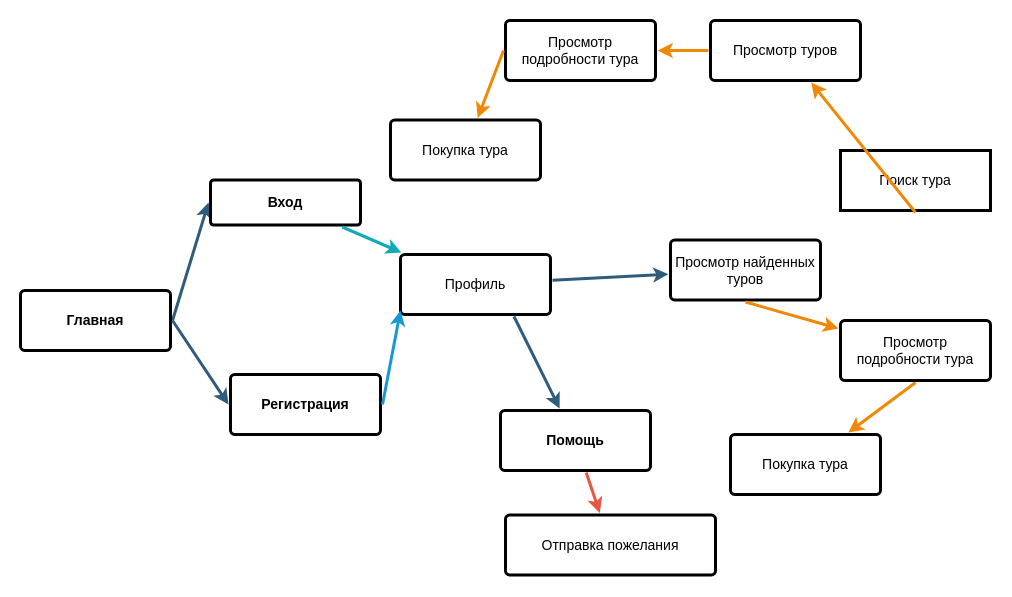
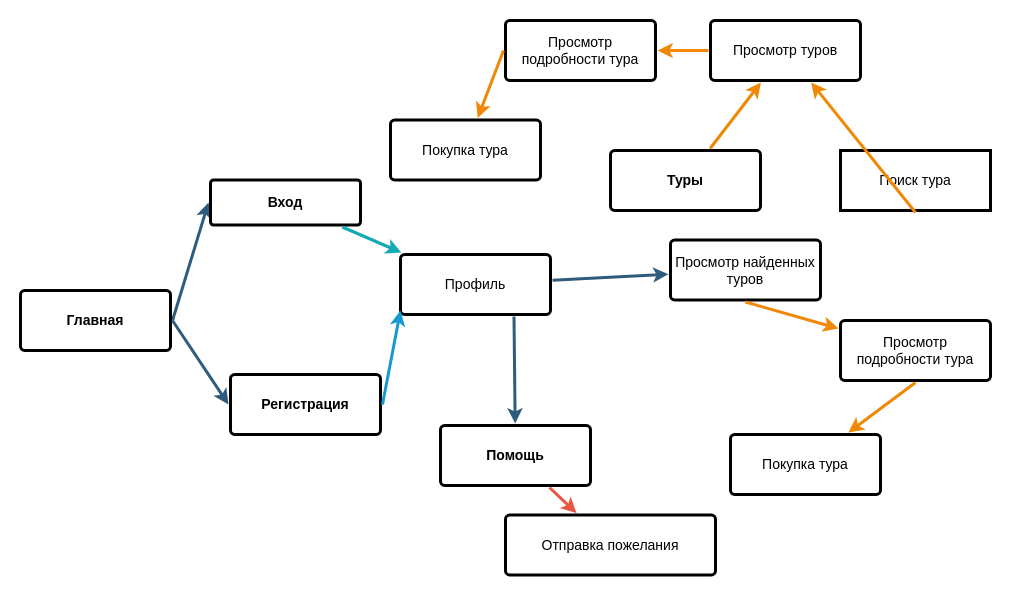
none -> (732, 120)
none -> (686, 181)
(576, 441) -> (516, 456)
